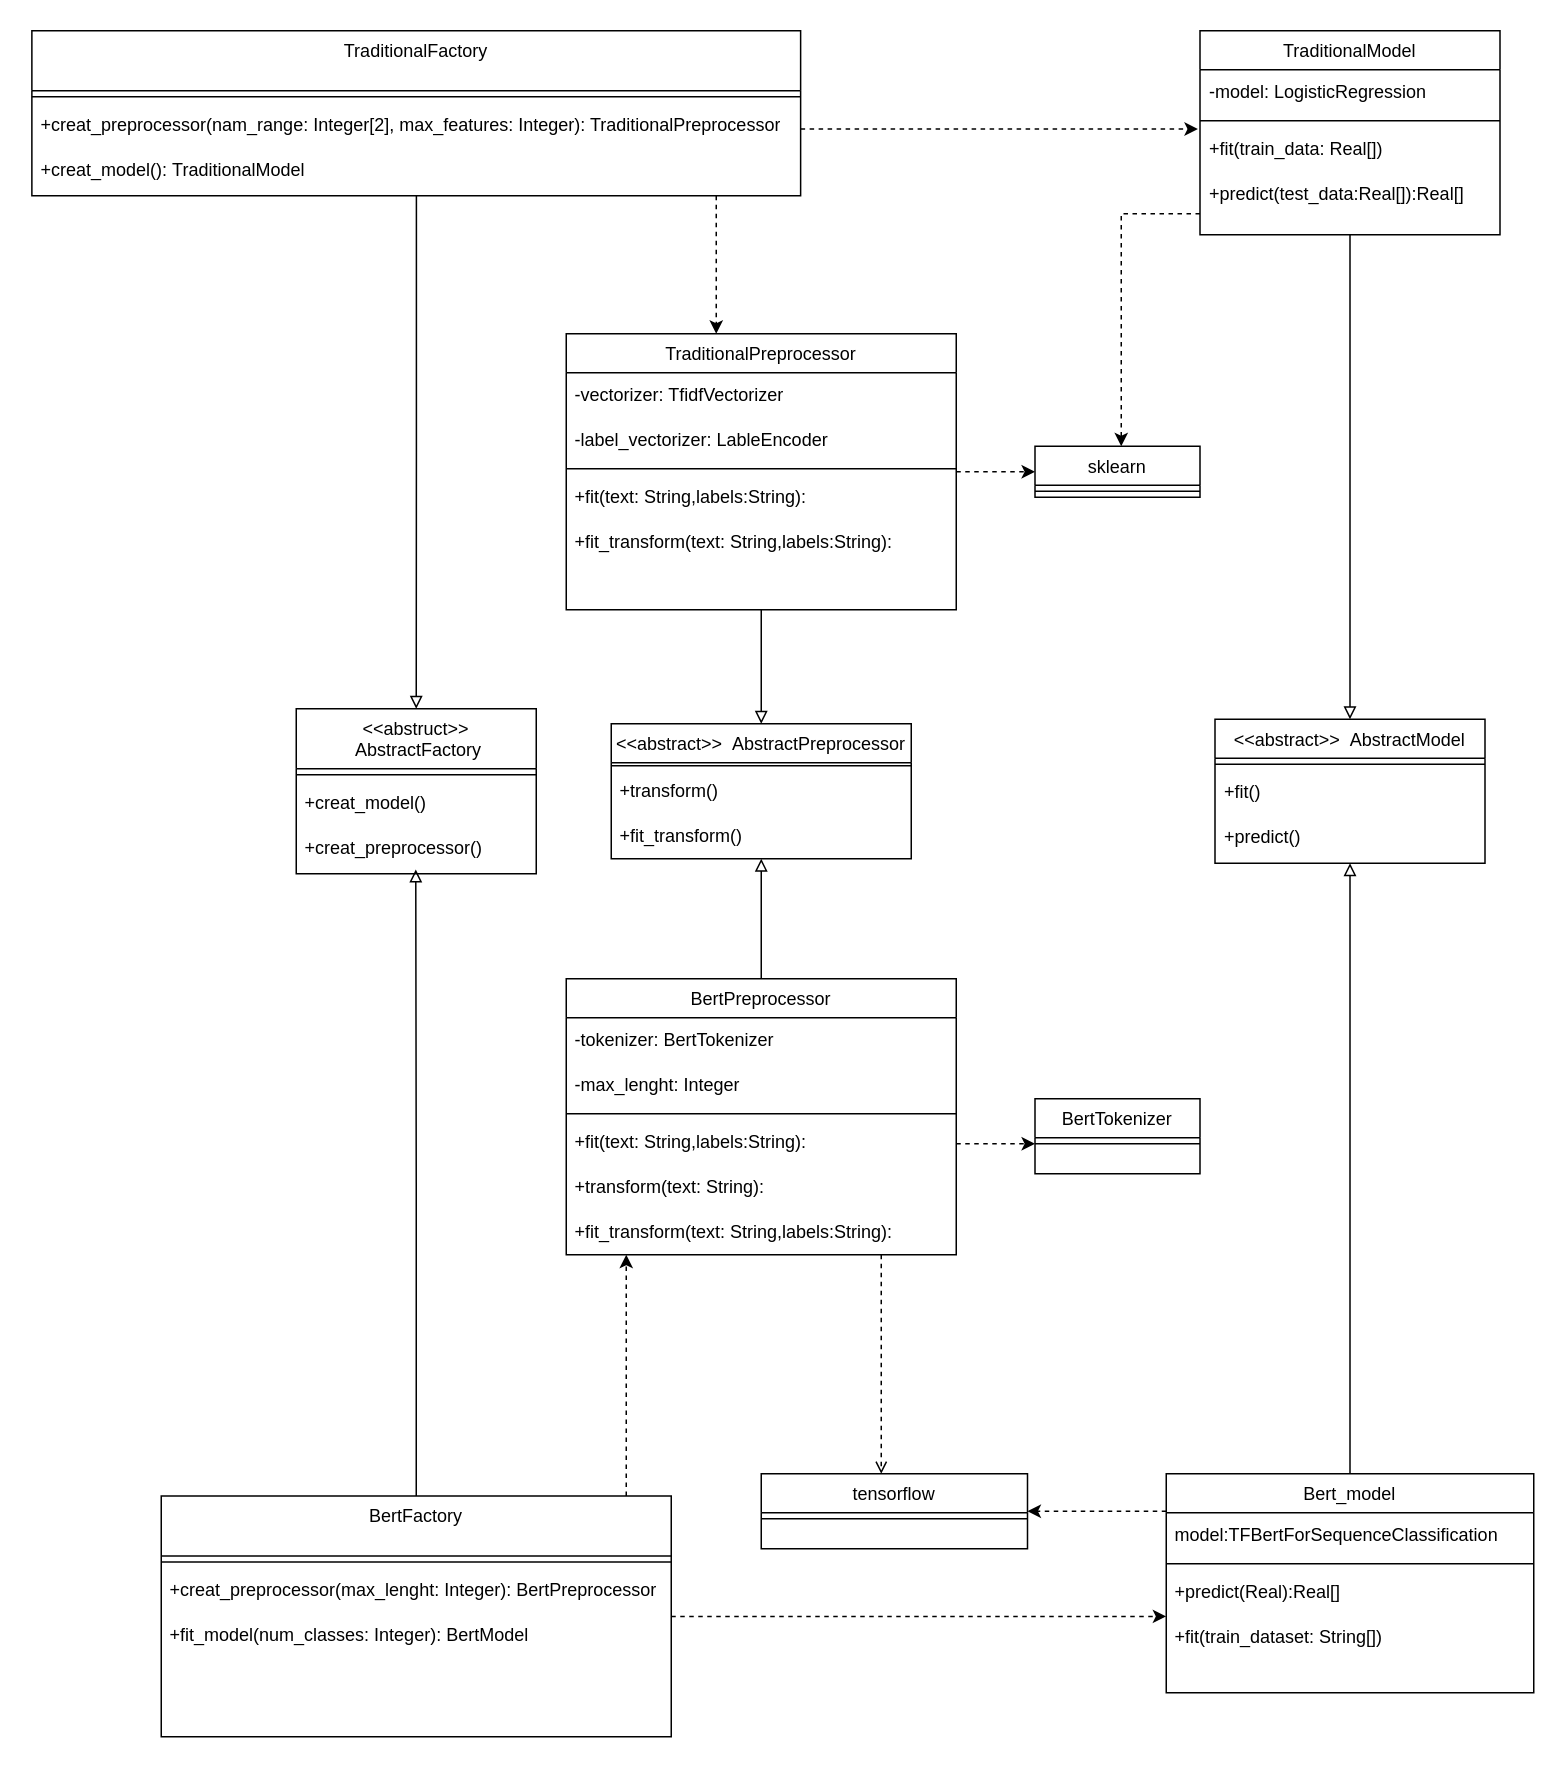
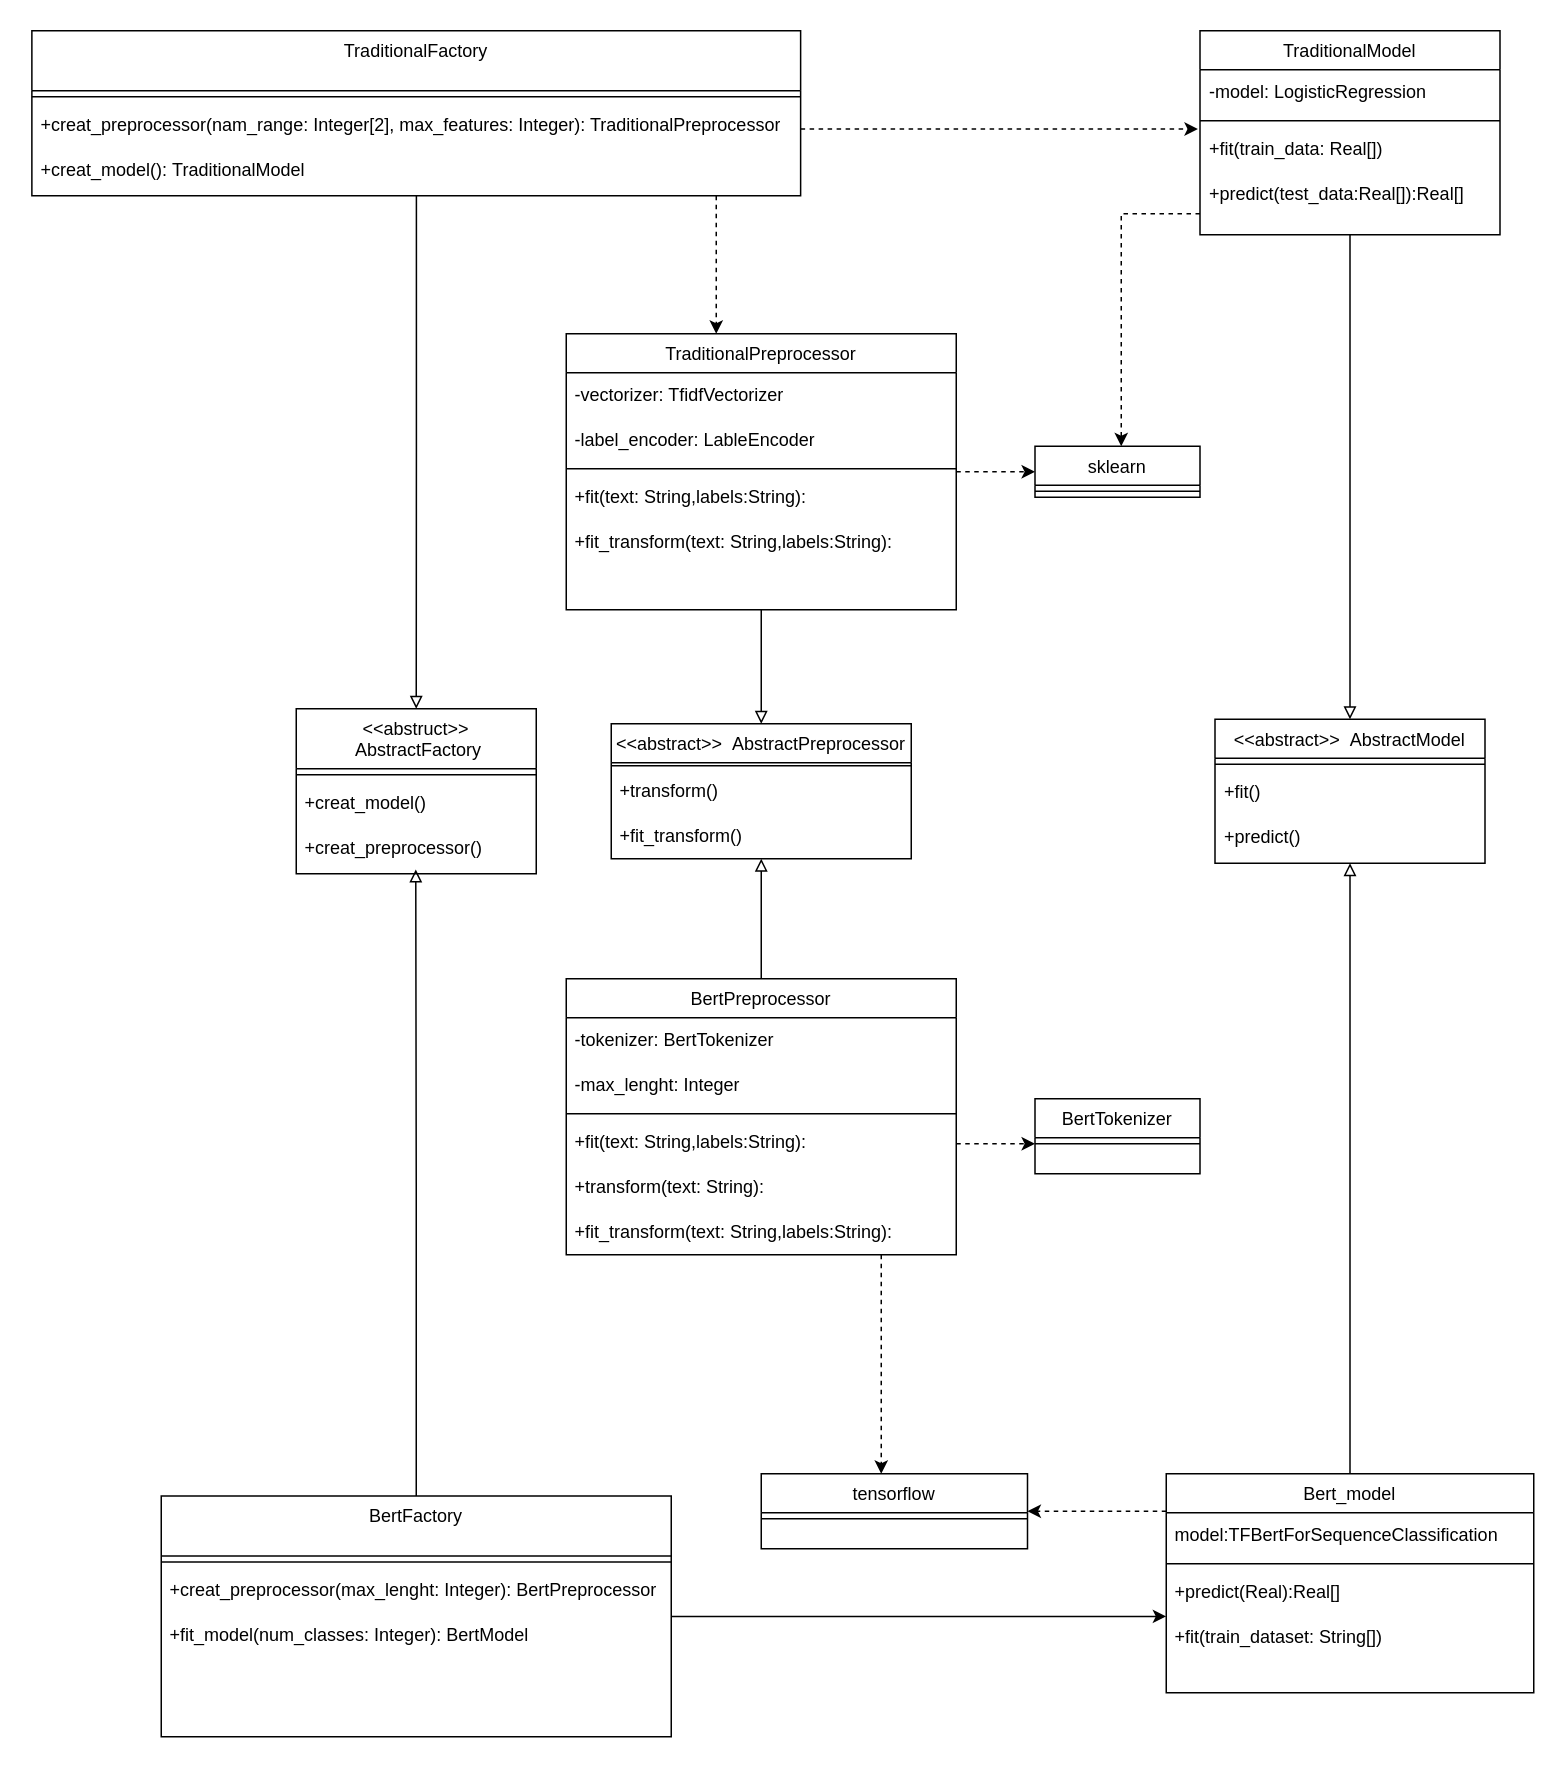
(717, 440) -> (705, 440)
(626, 1381) -> none
(881, 1465) -> (881, 1462)
(915, 1616) -> (915, 1616)
